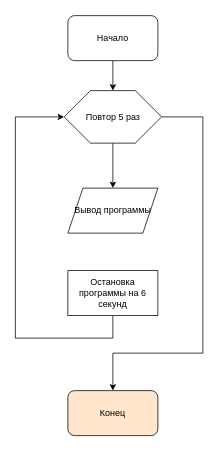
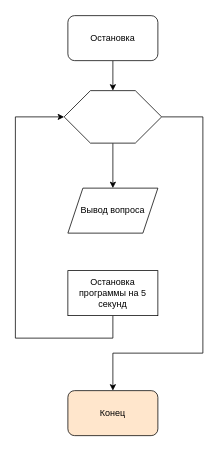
(113, 38) -> (113, 38)
(113, 117) -> none
(113, 210) -> (113, 210)
(113, 293) -> (113, 293)
